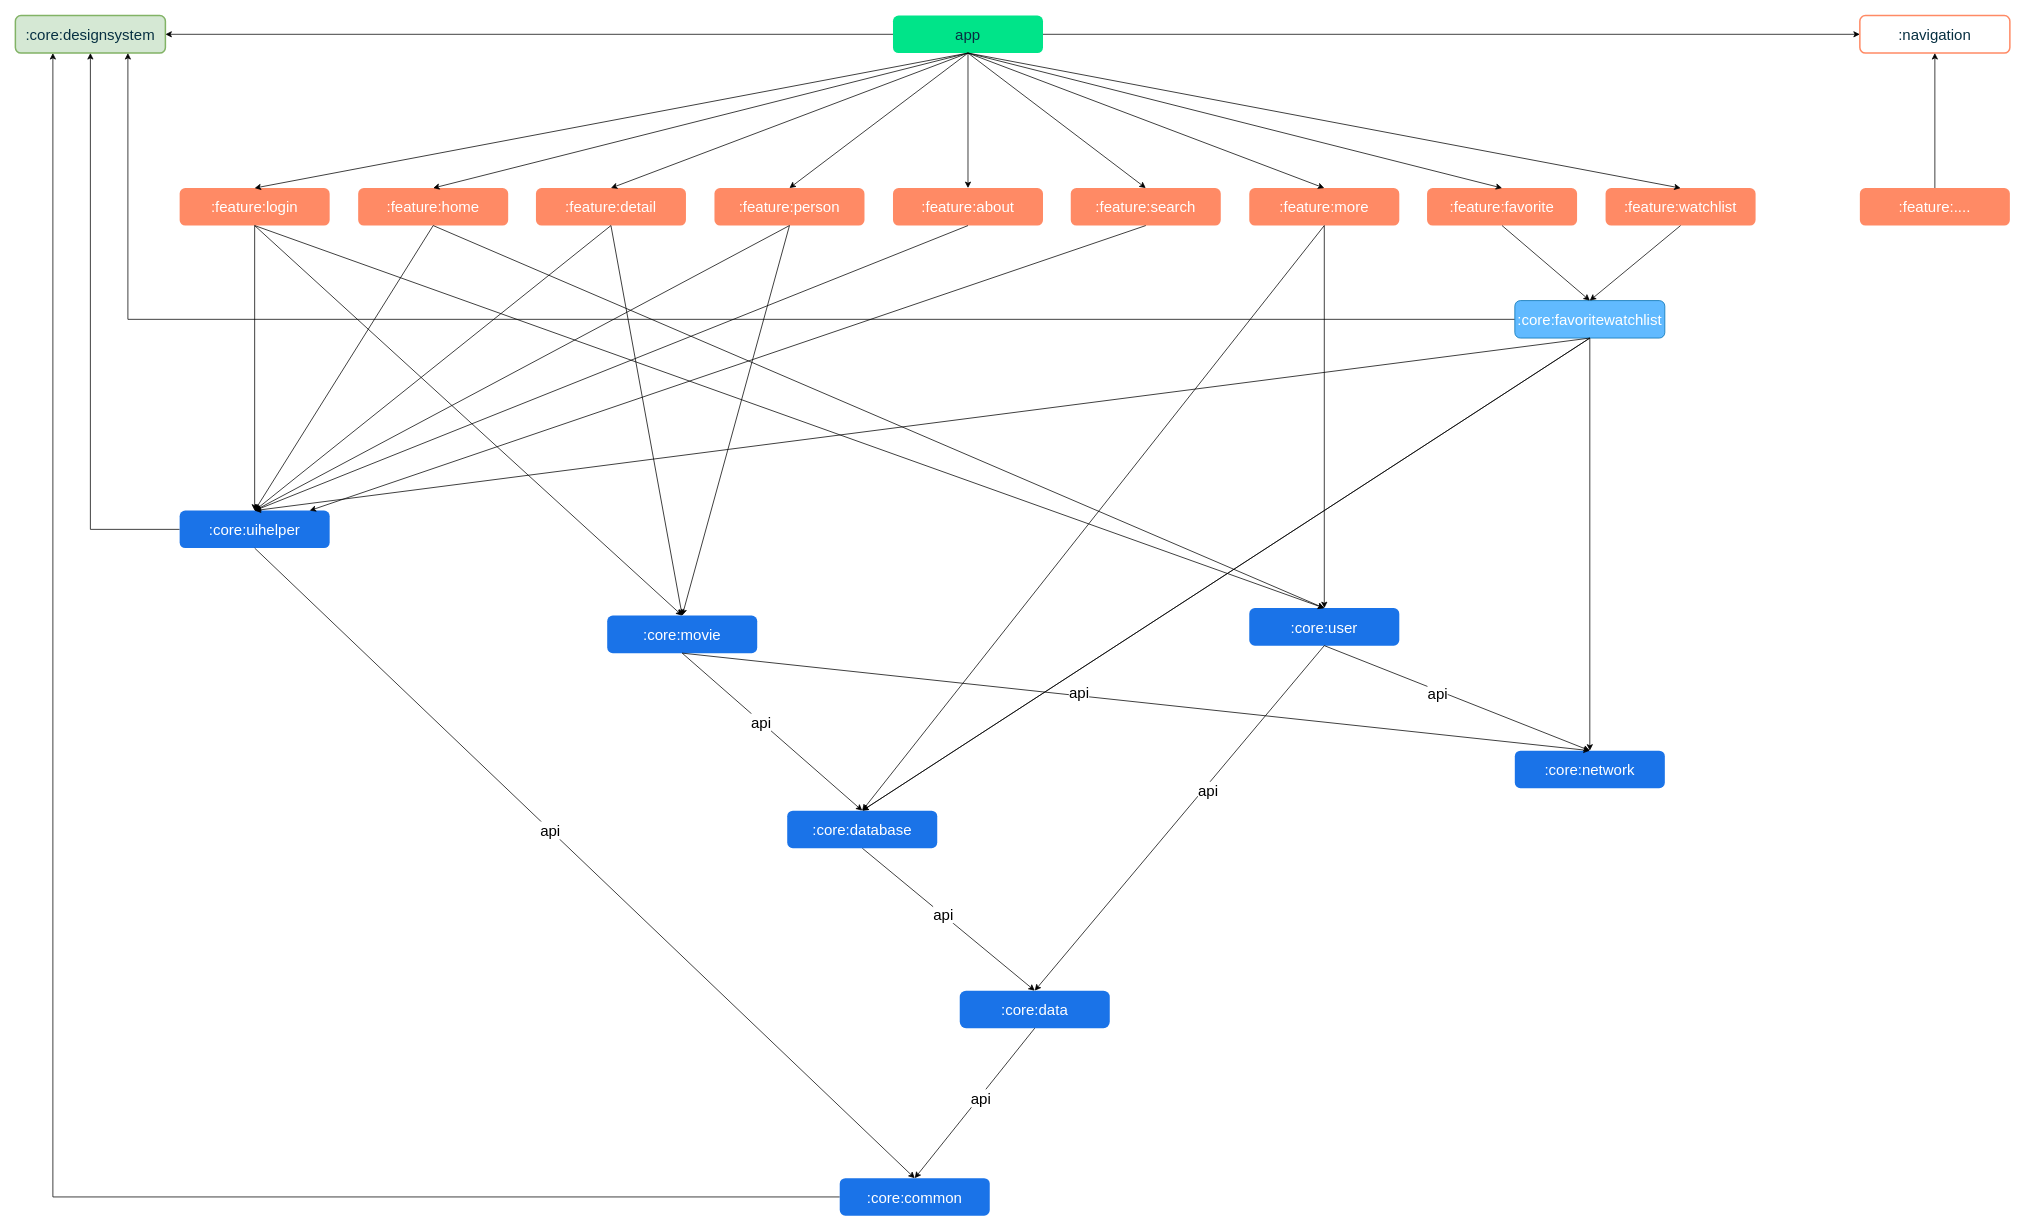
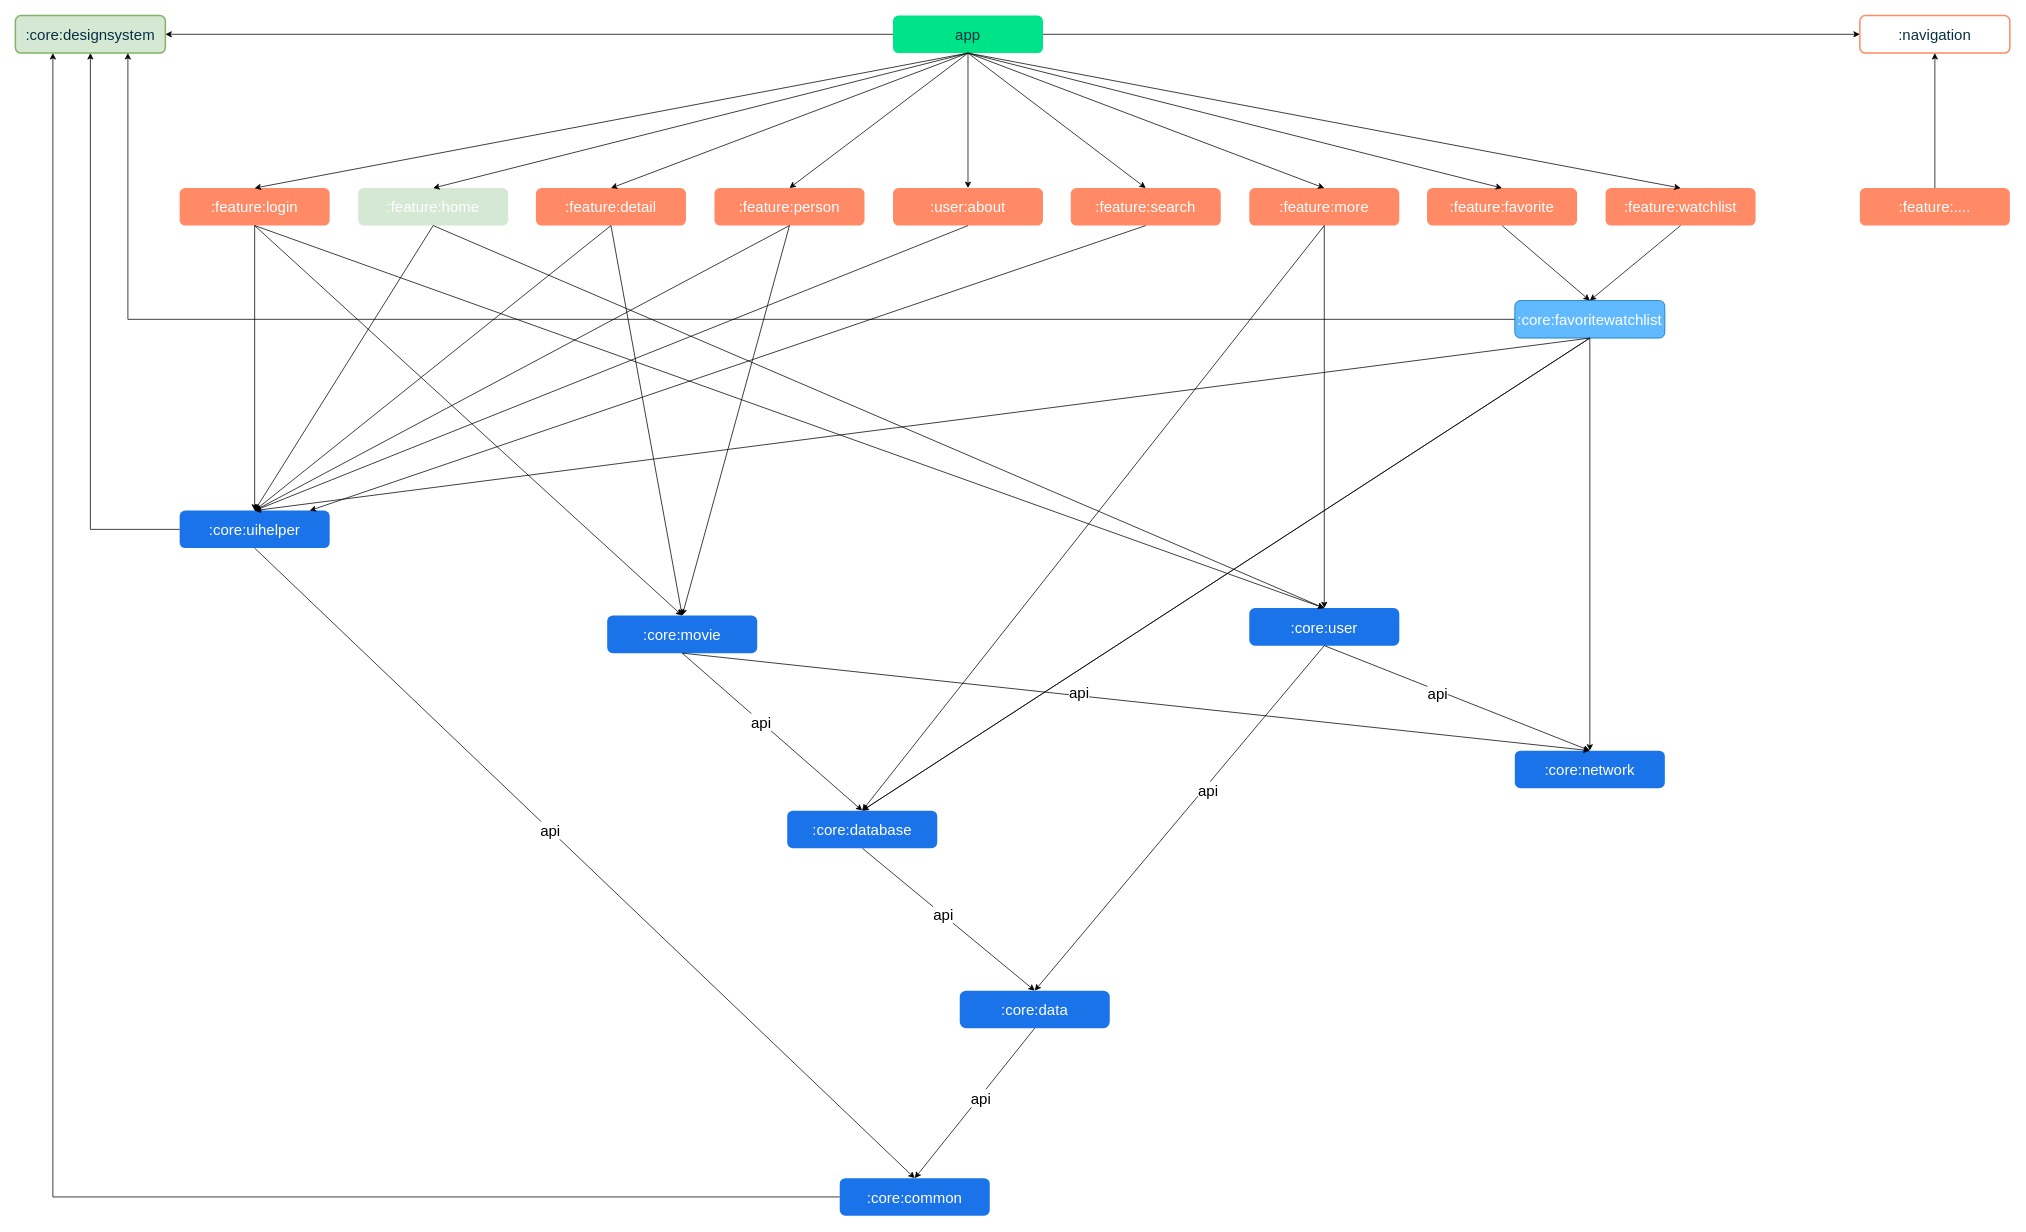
(433, 207) -> (433, 207)
(968, 207) -> (968, 207)
